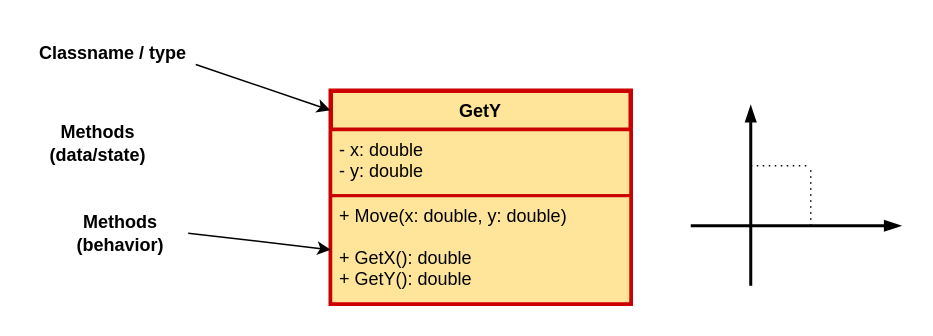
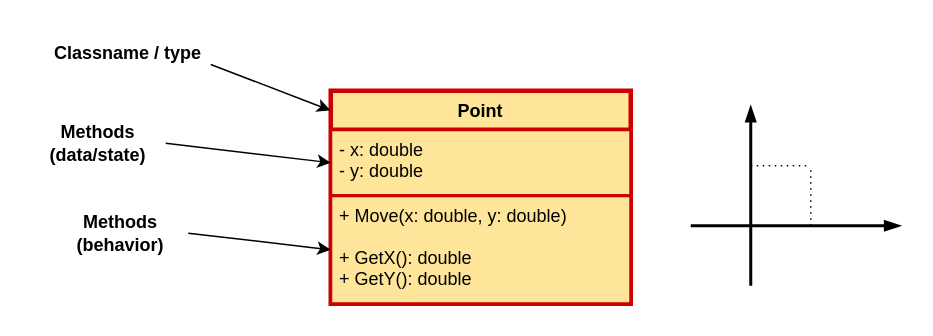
(113, 53) -> (128, 53)
(480, 111) -> (480, 111)
none -> (244, 152)
